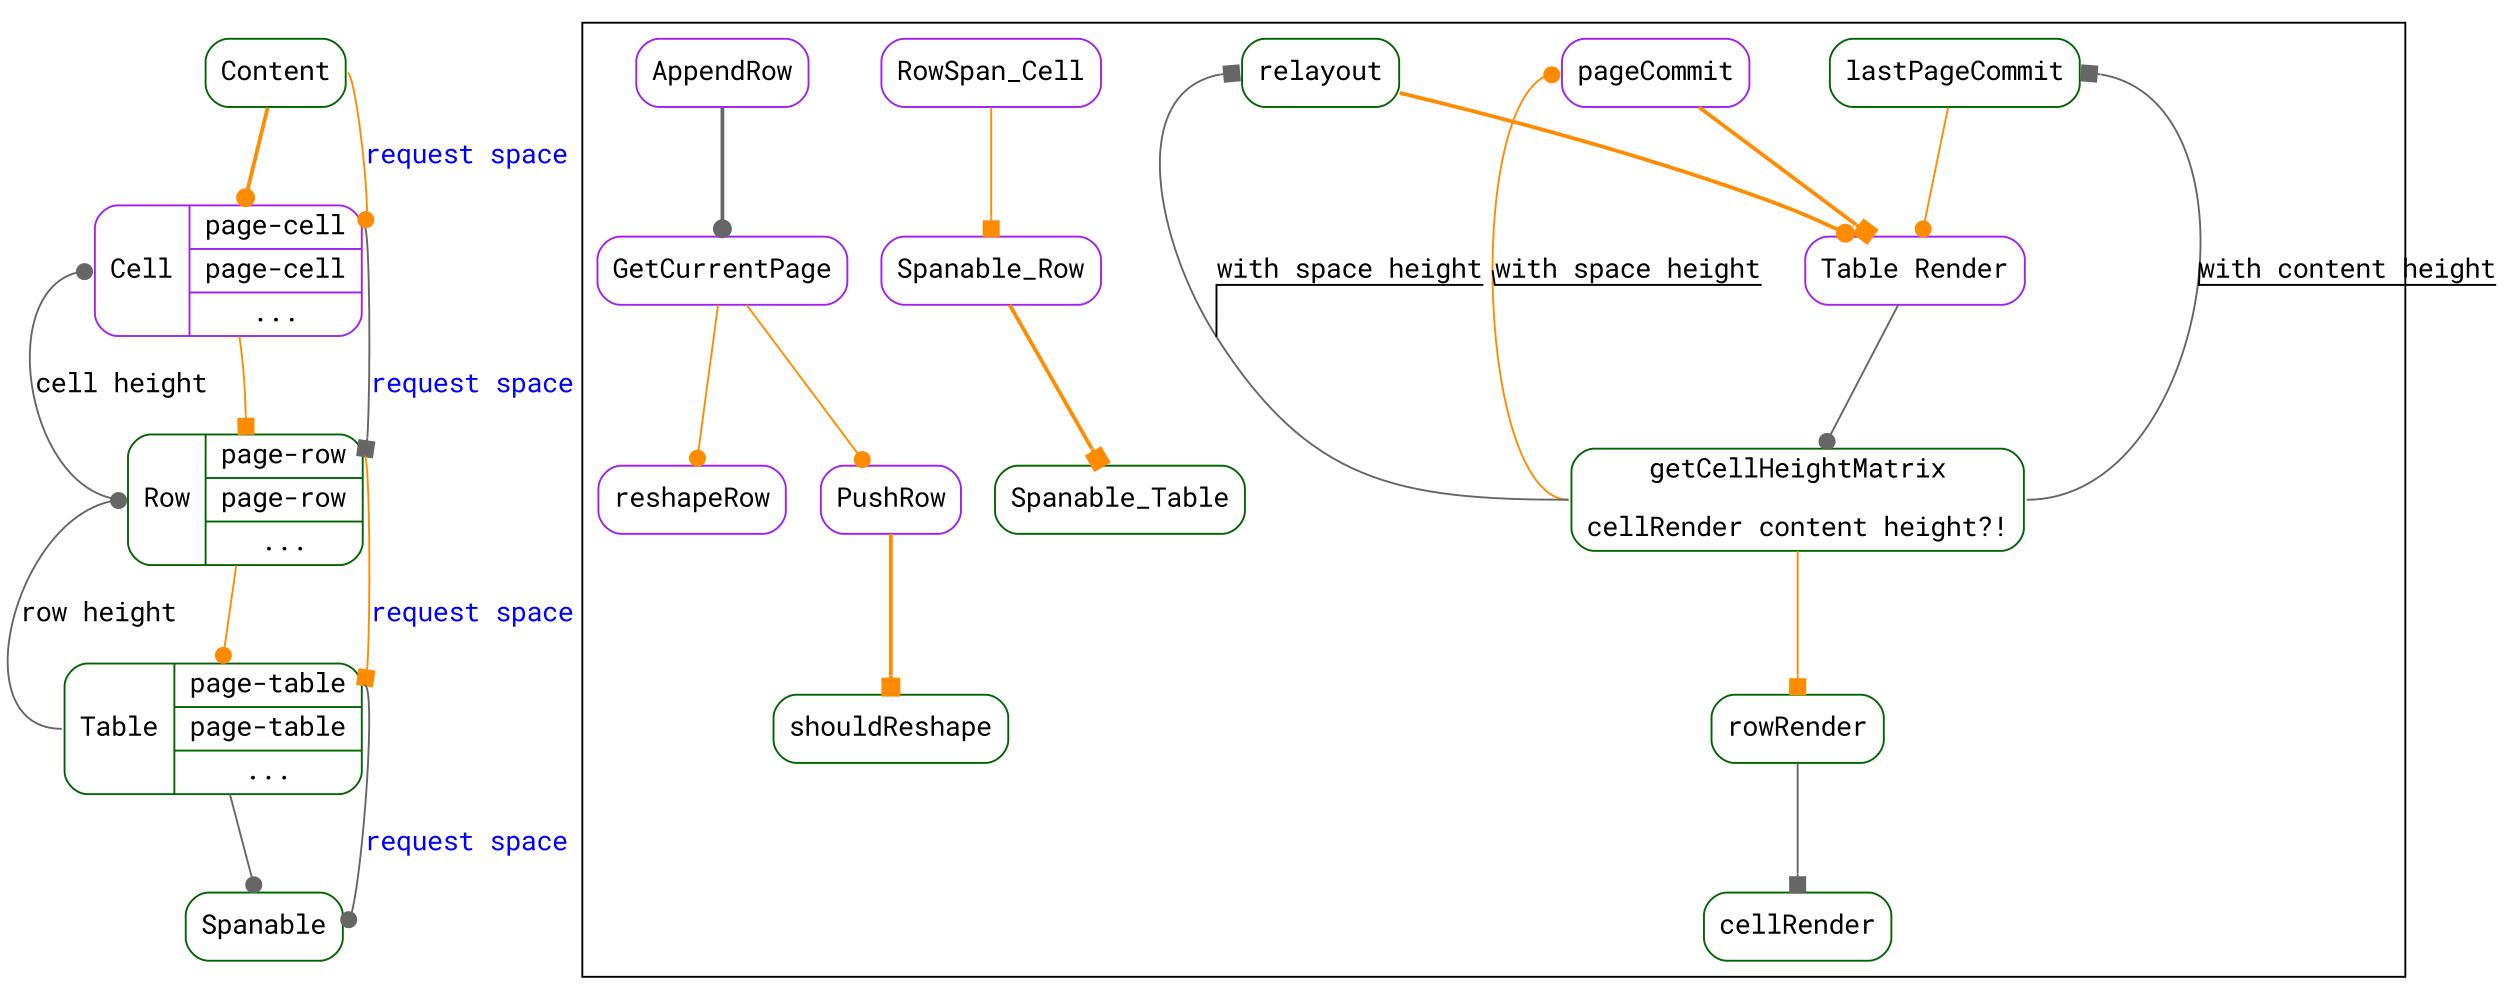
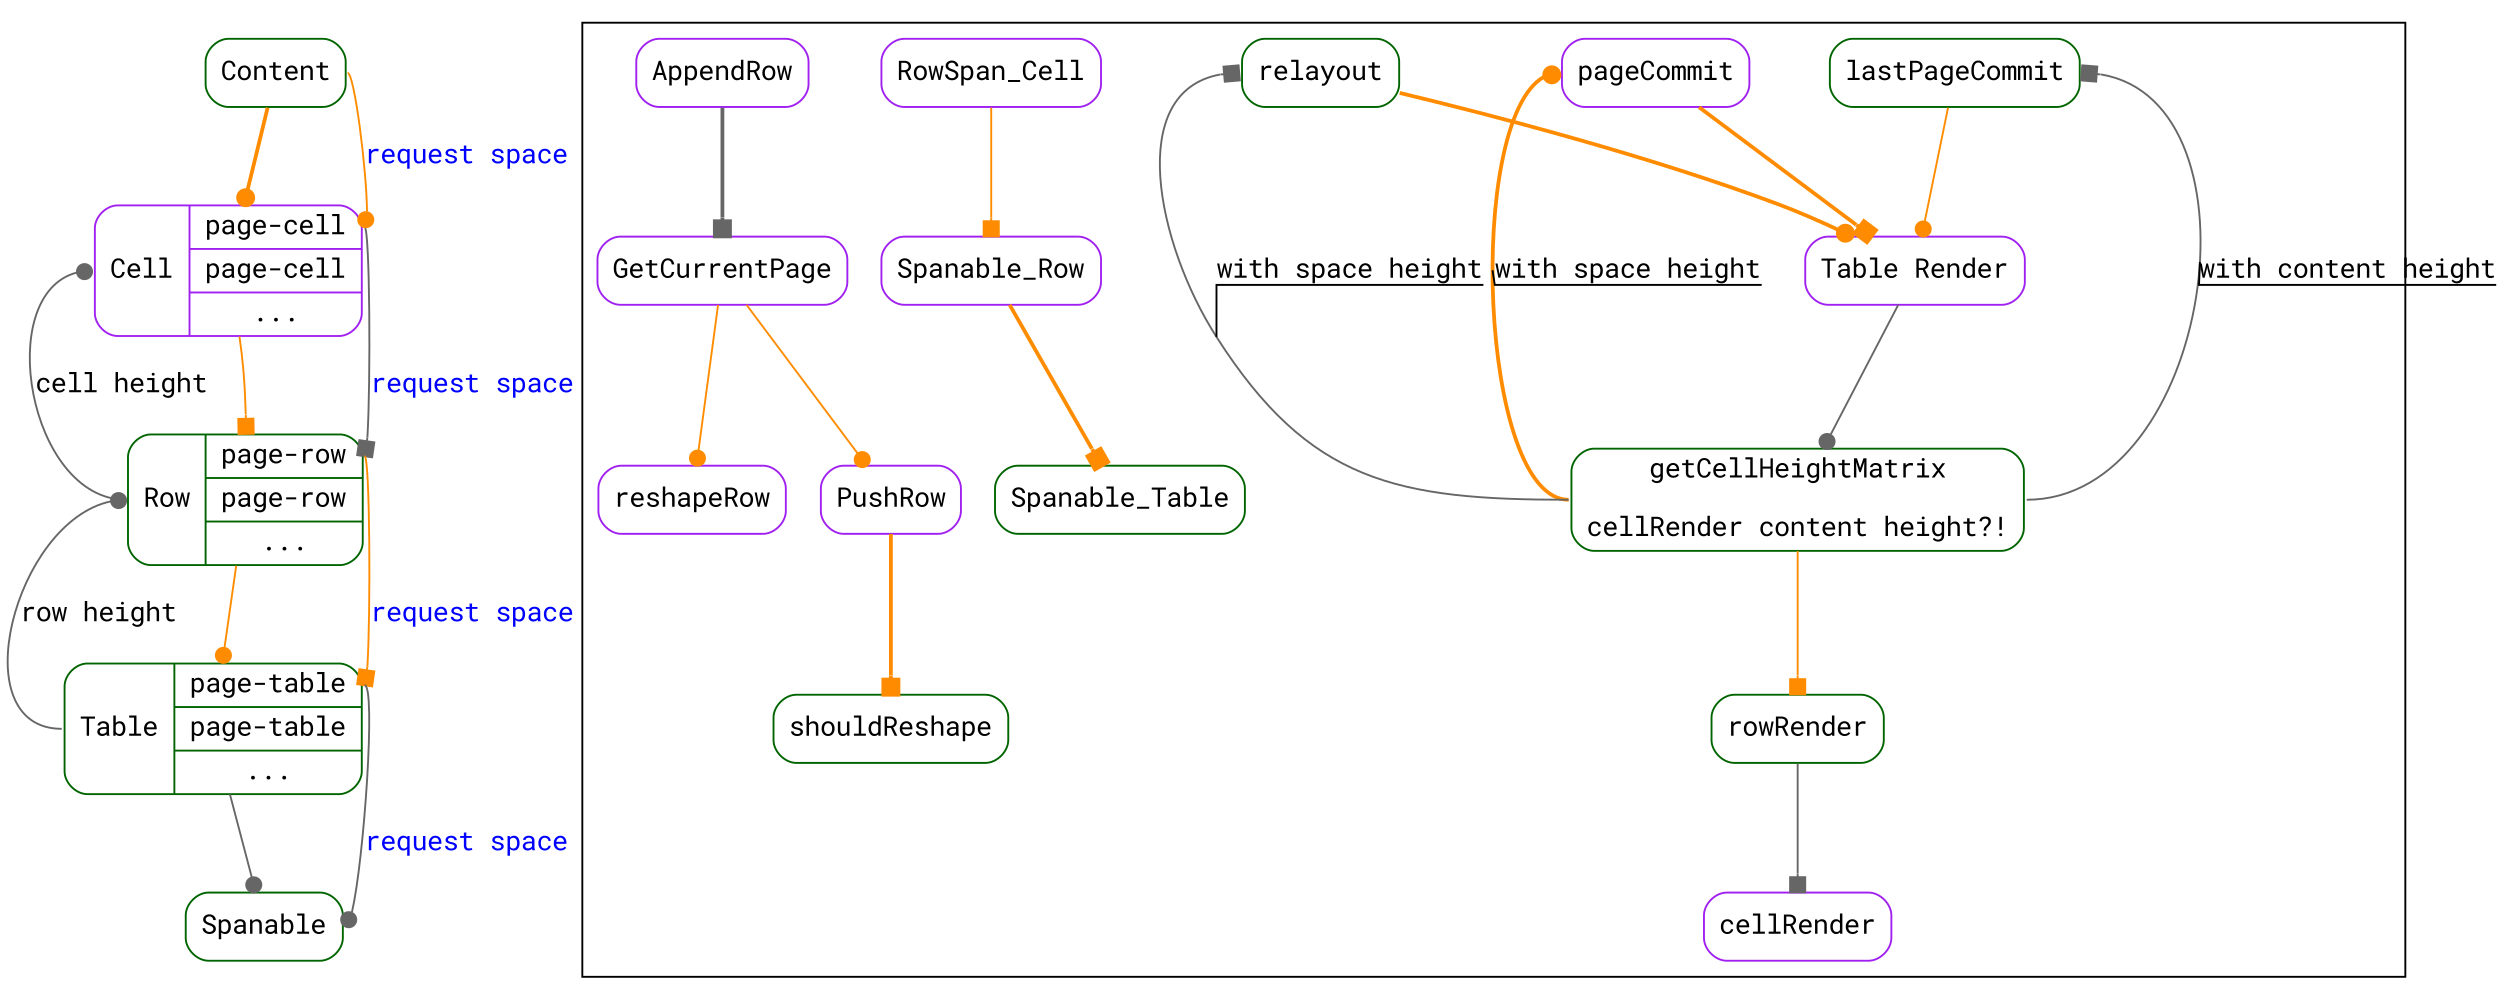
(722, 164) -> (722, 162)
(1493, 295) -> (1493, 295)
(1798, 927) -> (1798, 927)
